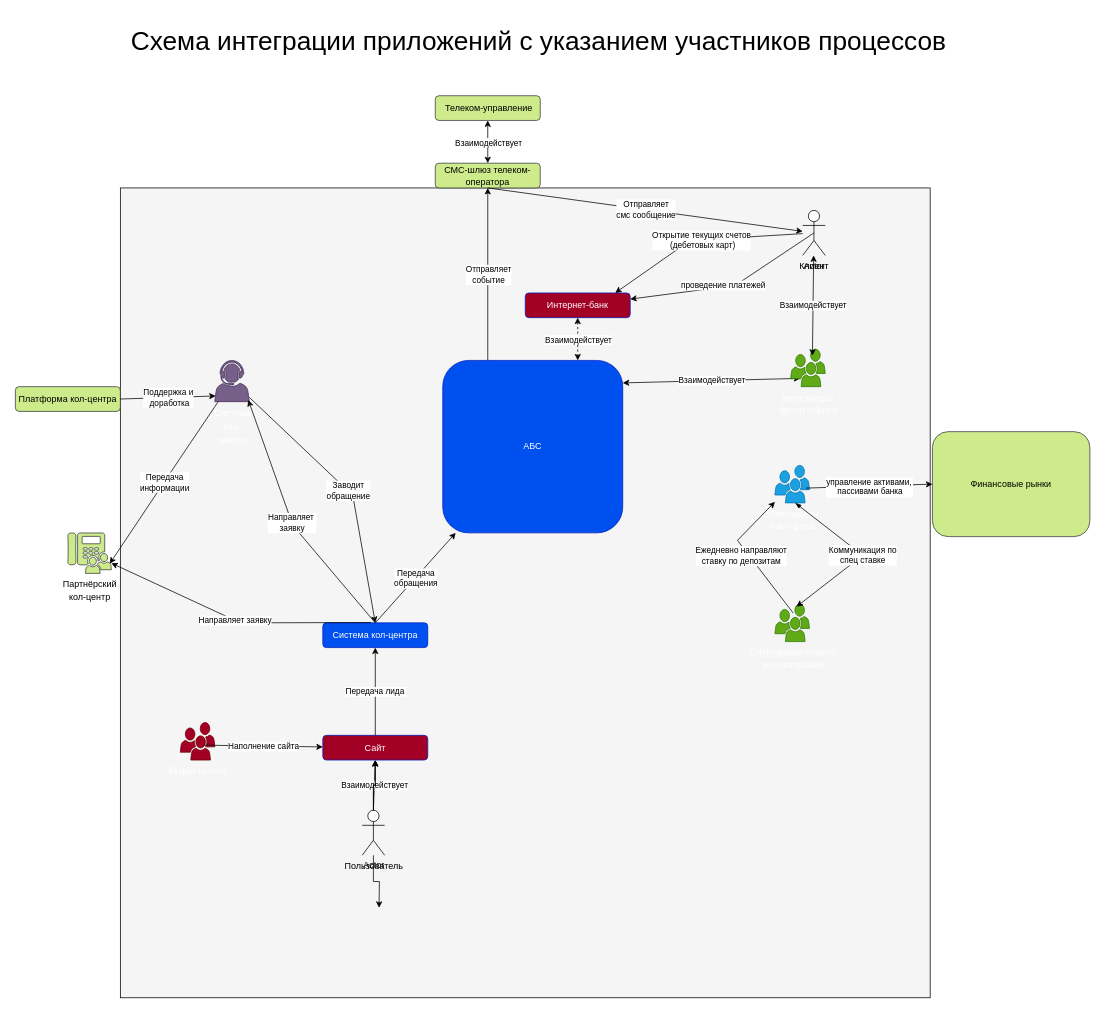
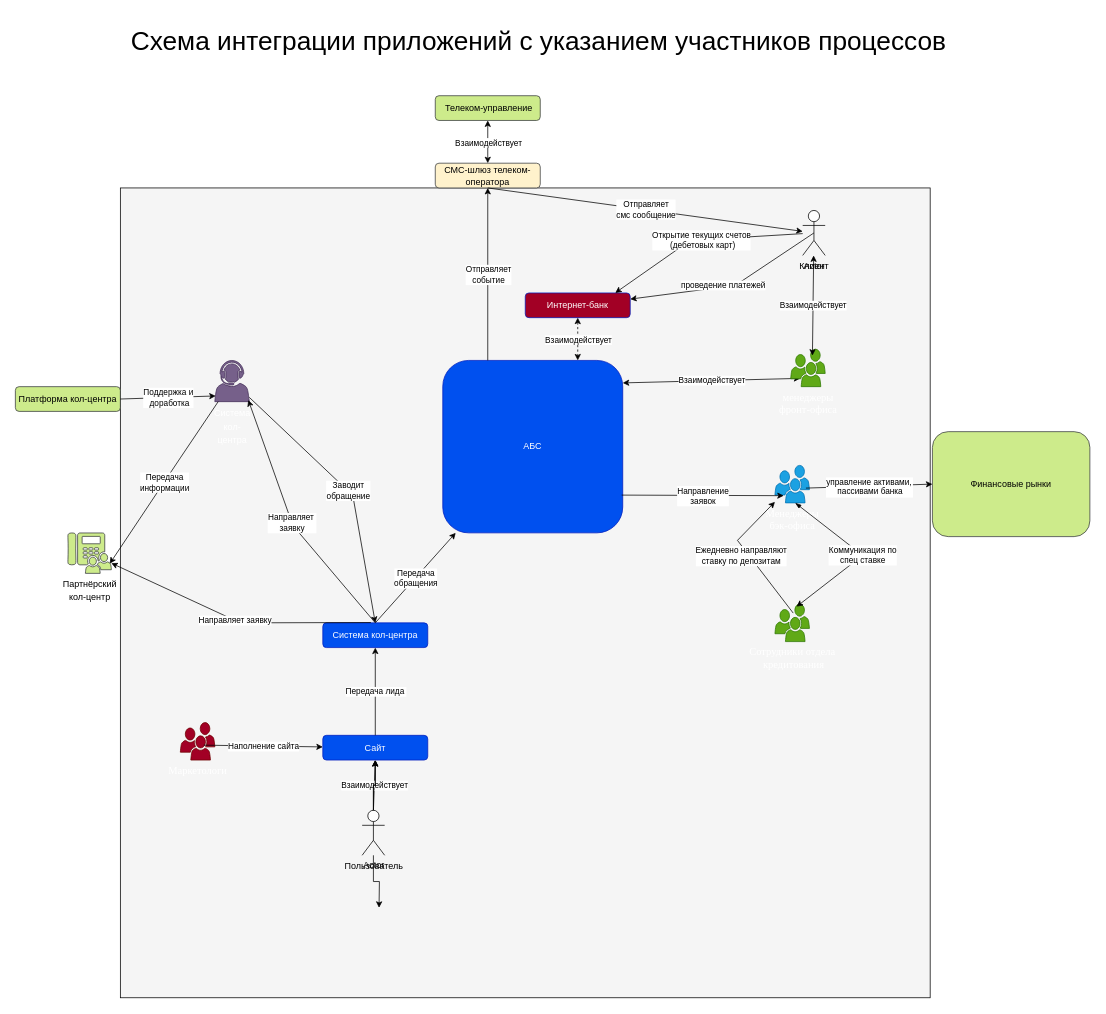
(488, 176) -> (488, 176)
none -> (710, 495)
(375, 748) -> (375, 748)
